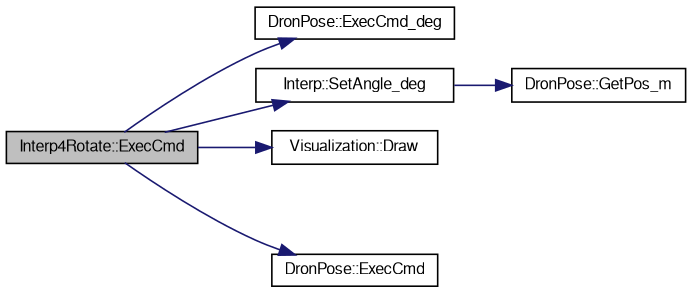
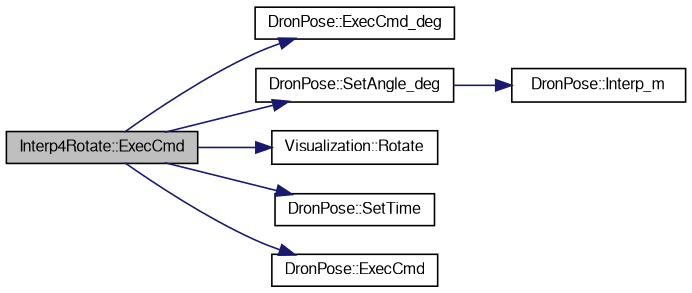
(355, 85) -> (355, 85)
(599, 85) -> (599, 85)
(355, 147) -> (355, 147)
none -> (355, 210)
